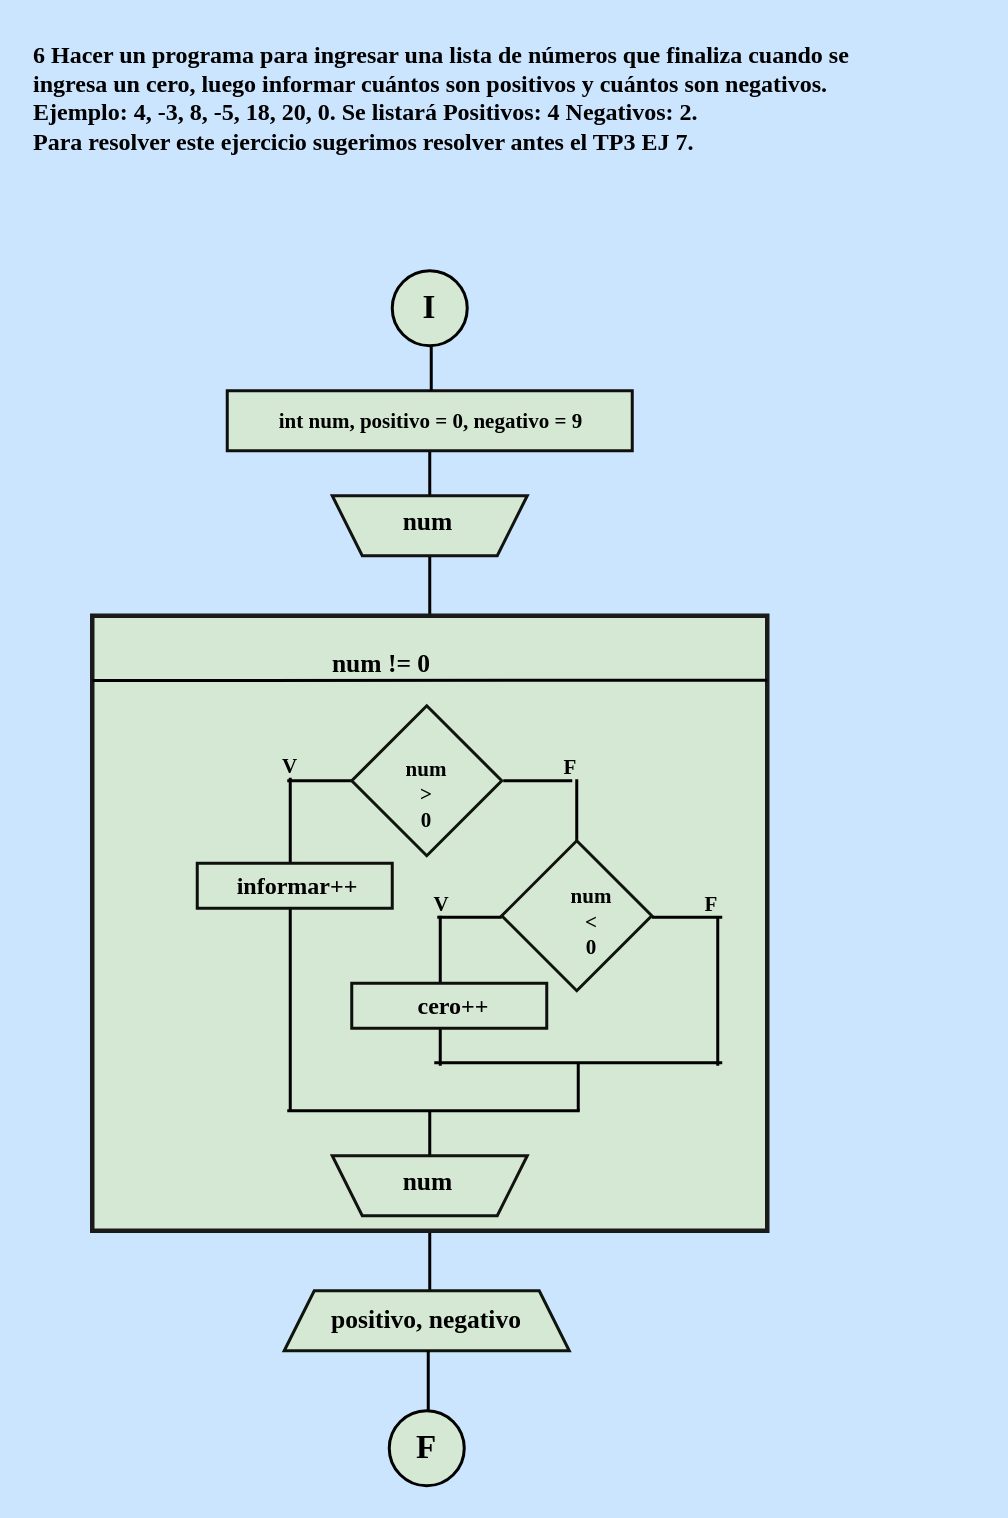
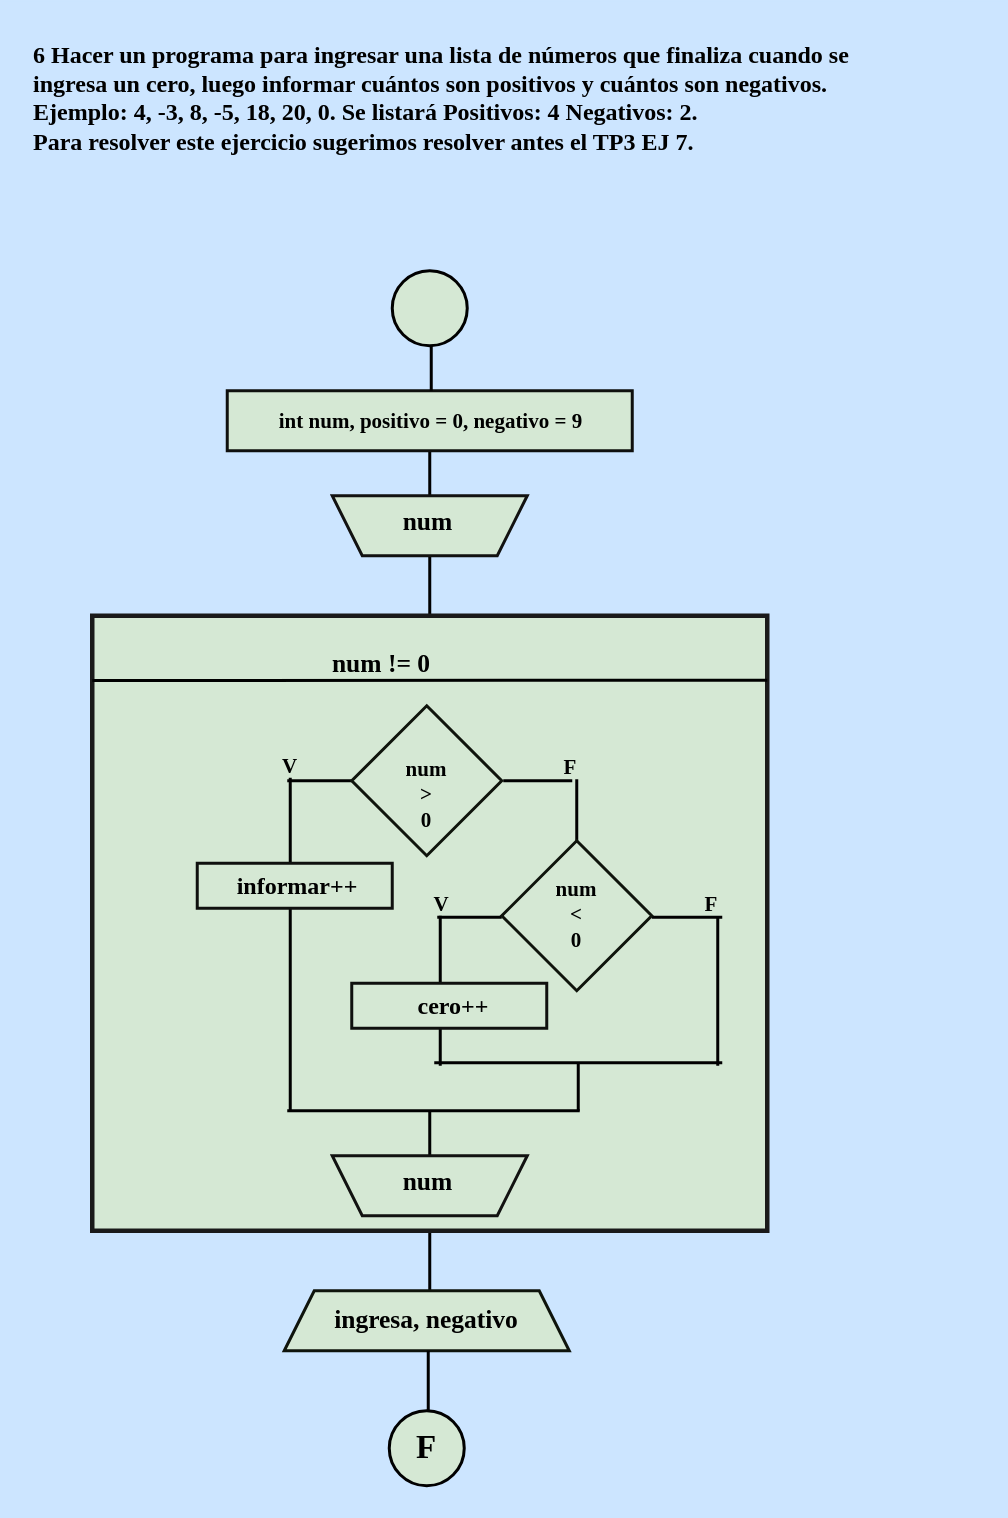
(430, 308) -> none
(592, 923) -> (577, 916)
(427, 1321) -> (427, 1321)
